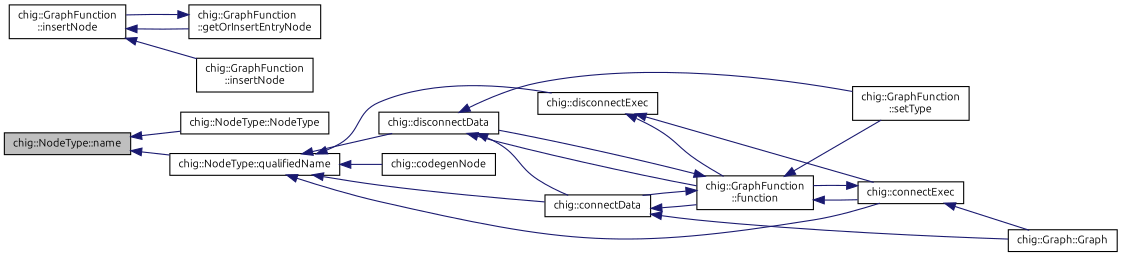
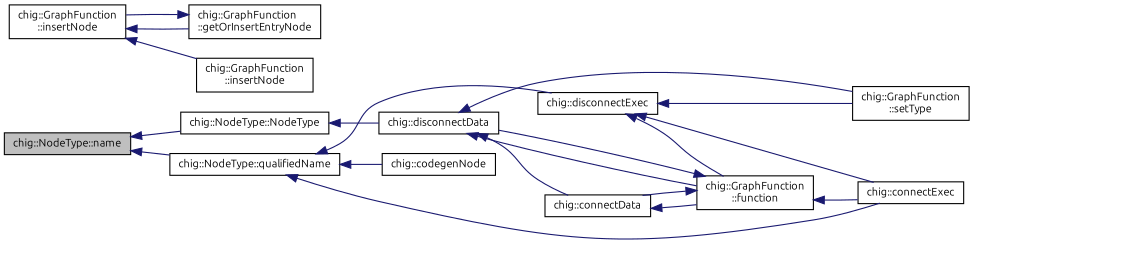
(352, 142) -> (366, 123)
(838, 145) -> (761, 103)
(830, 185) -> none
(434, 192) -> none
(1063, 241) -> none
